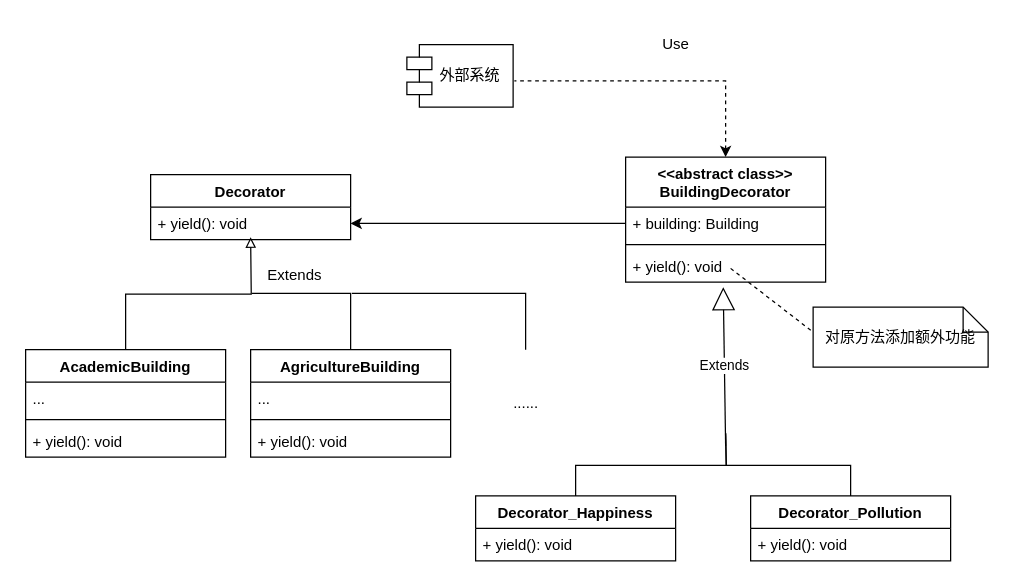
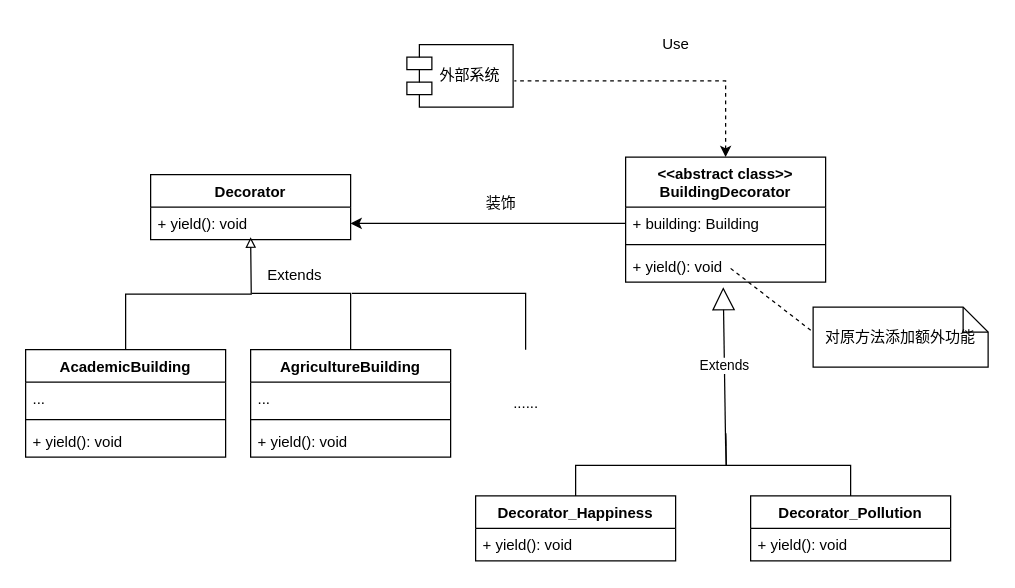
none -> (501, 203)
